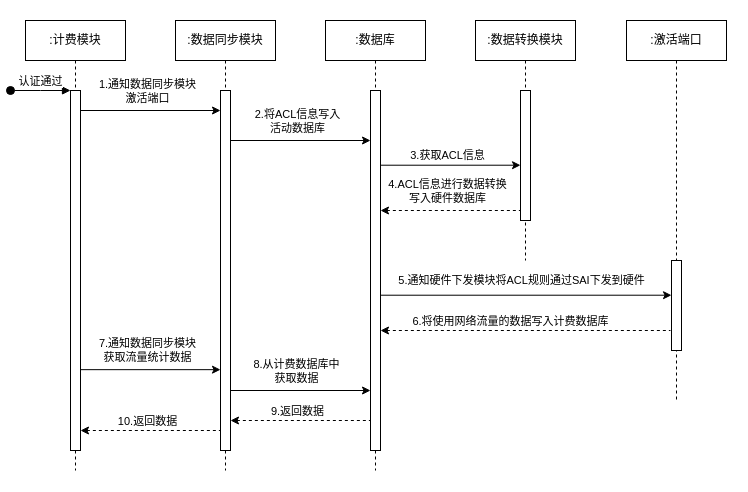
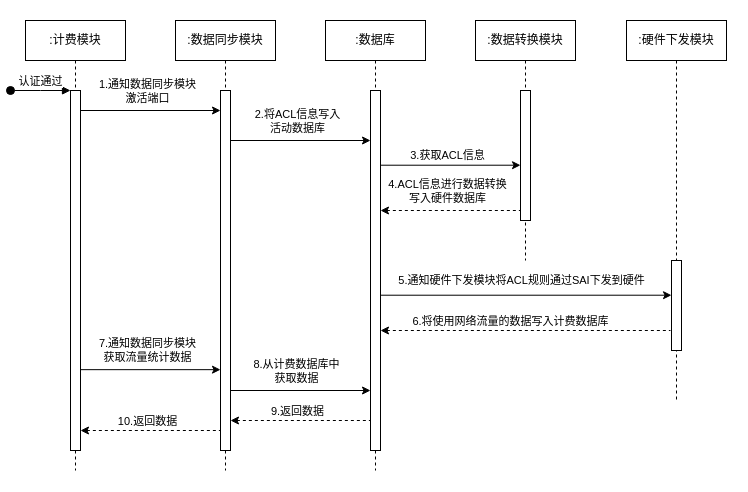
(677, 41) -> (677, 41)
